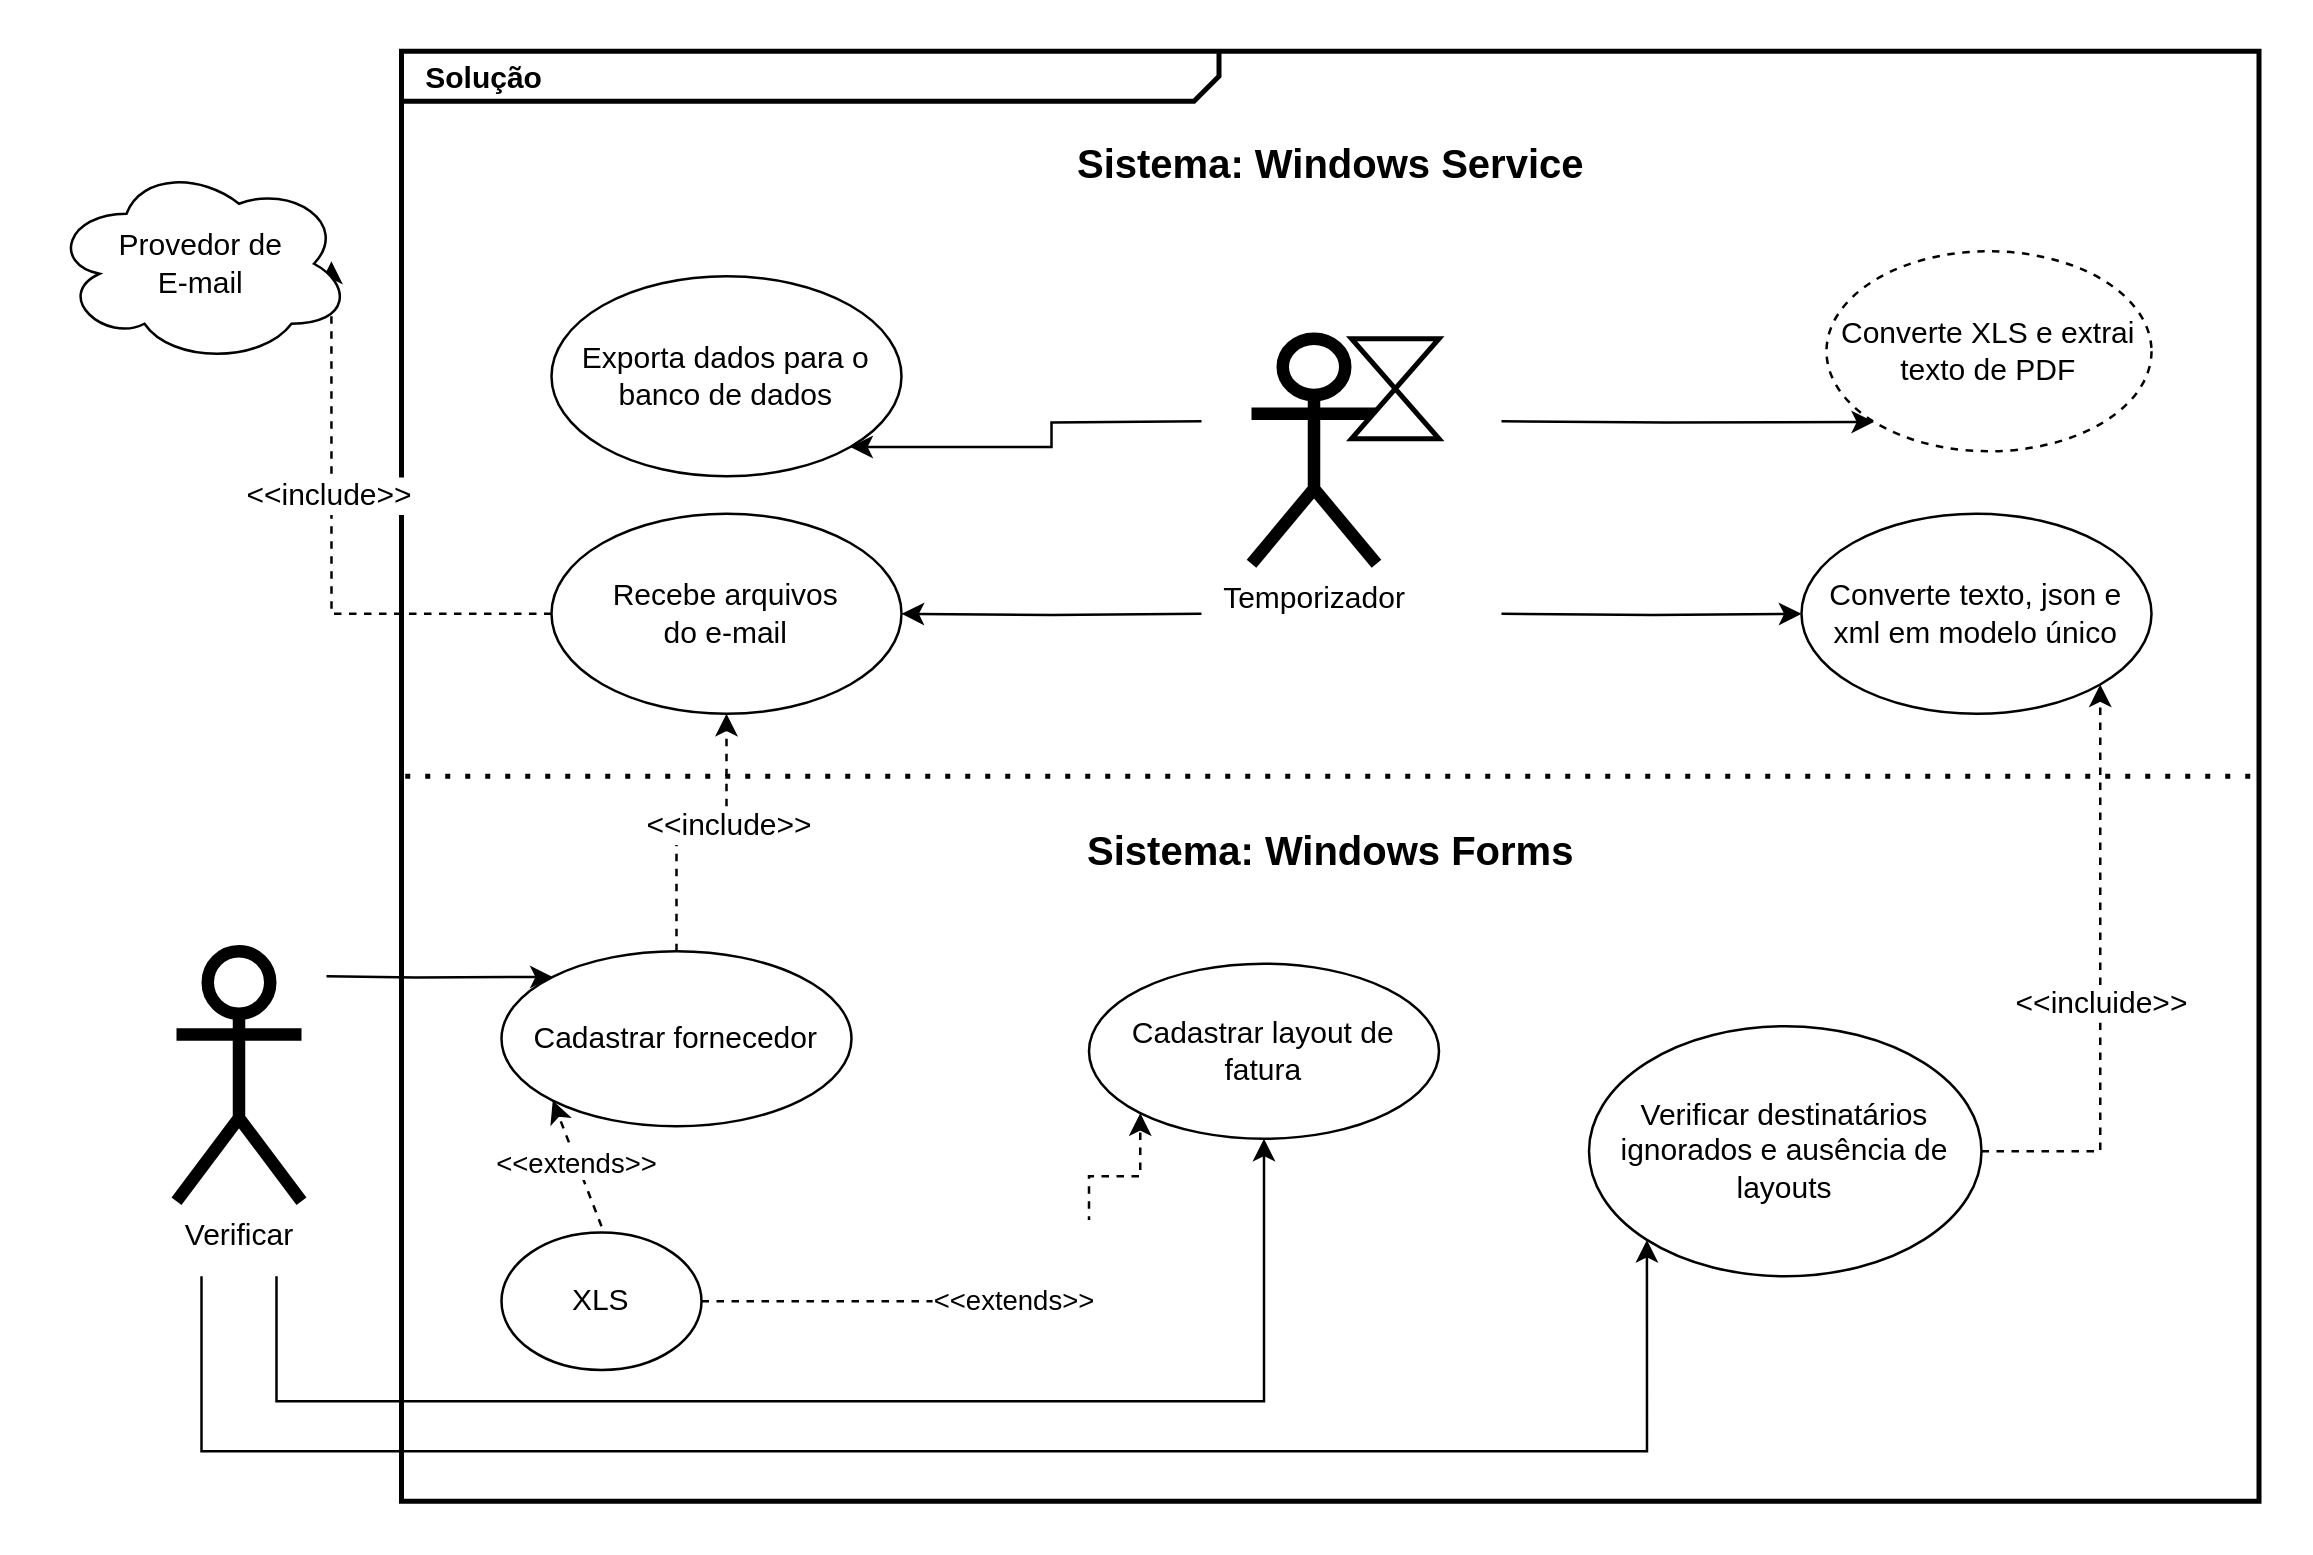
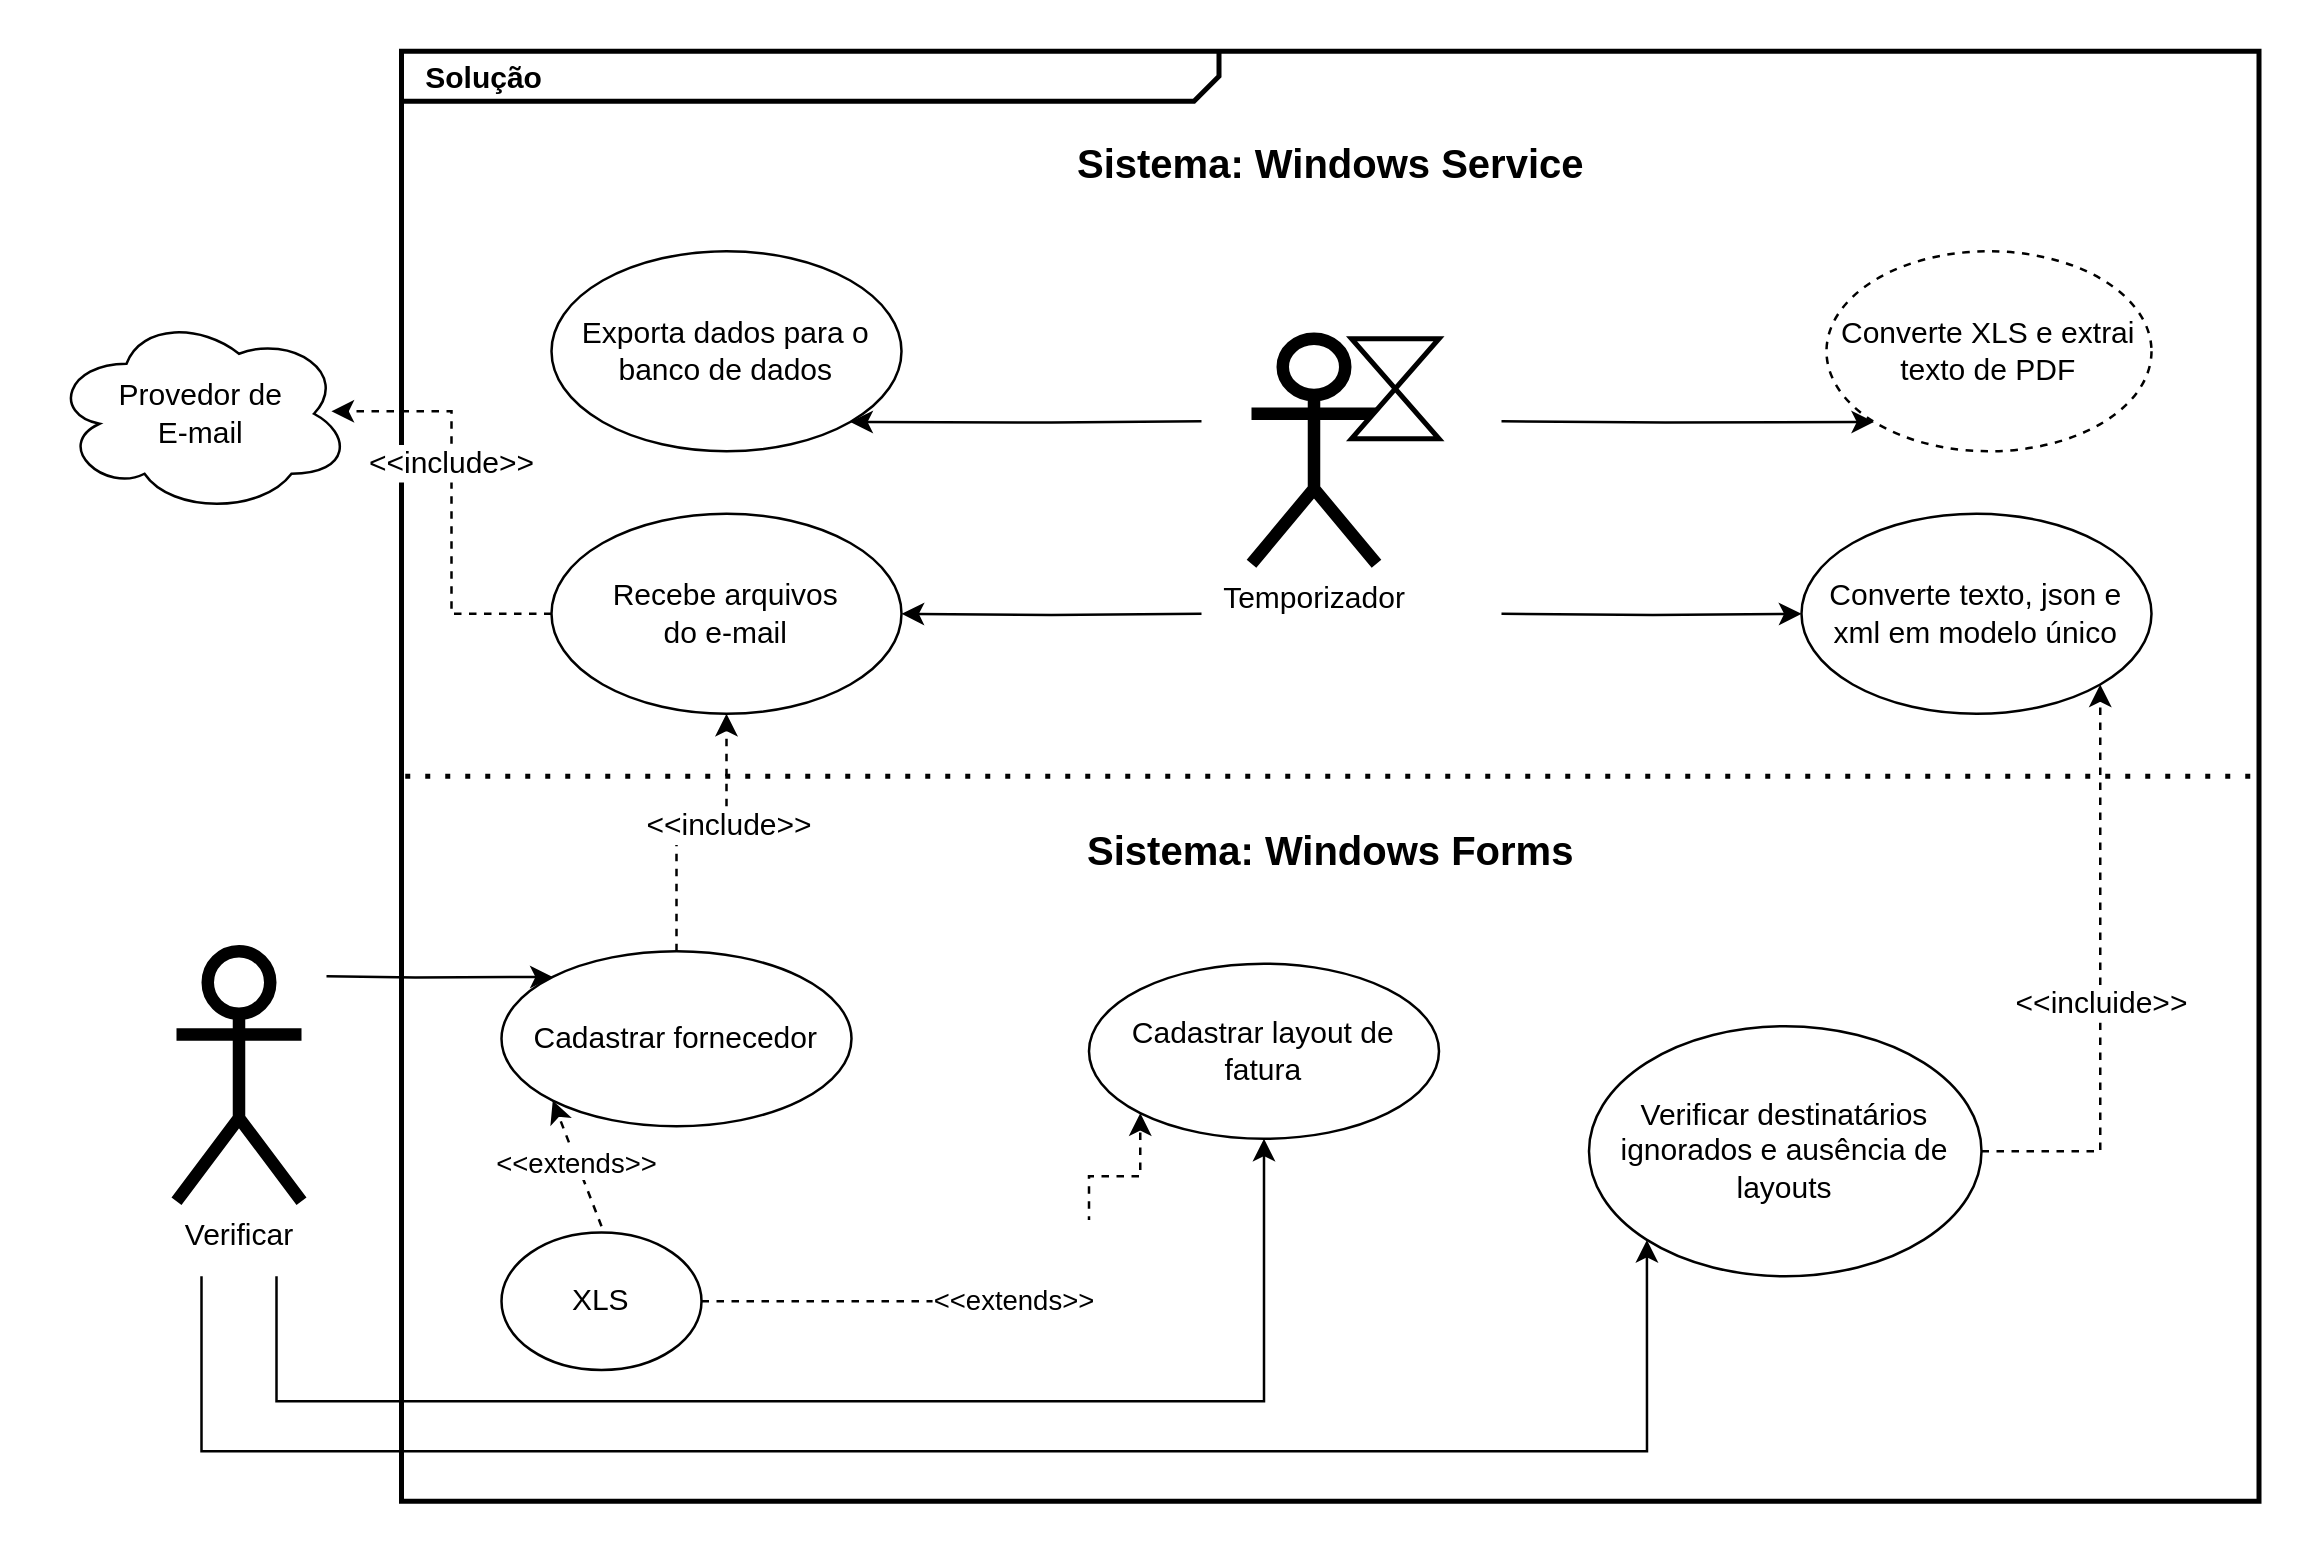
(201, 264) -> (201, 414)
(726, 376) -> (726, 351)
